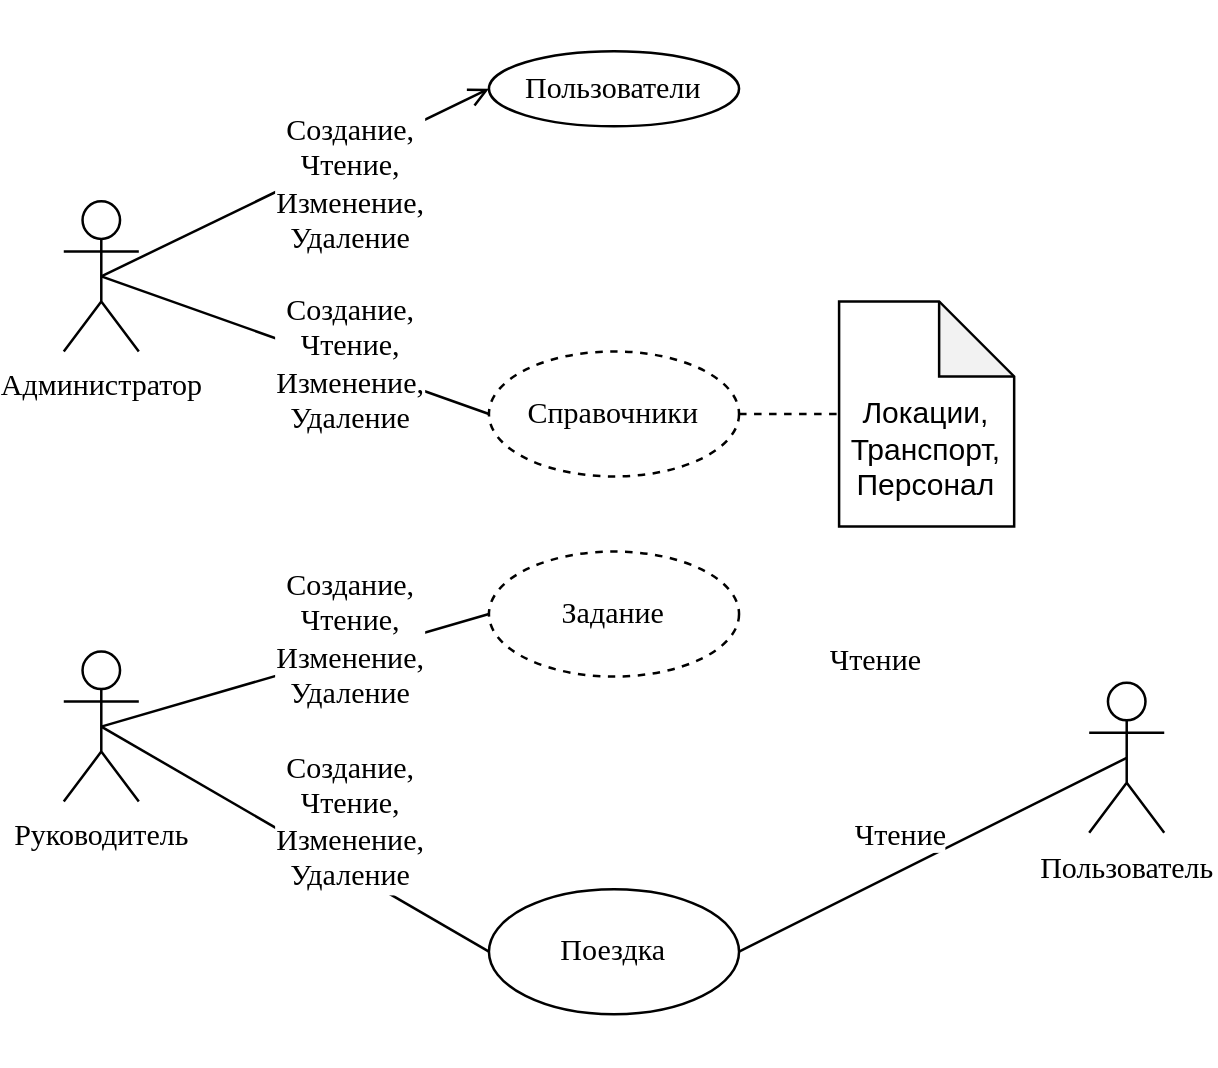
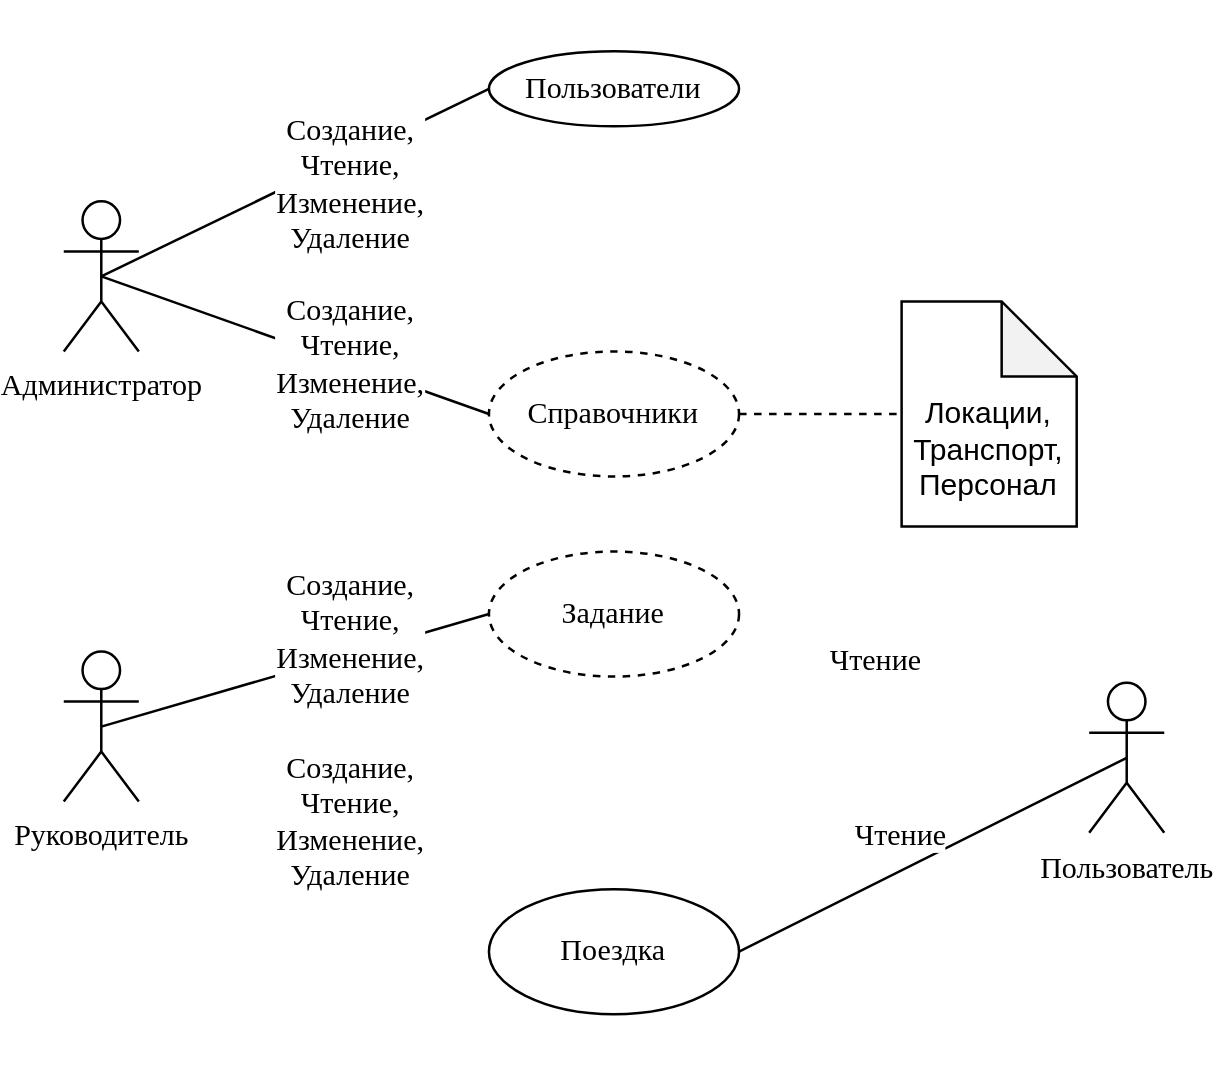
(480, 93) -> (482, 92)
(926, 414) -> (989, 414)
(196, 781) -> none
